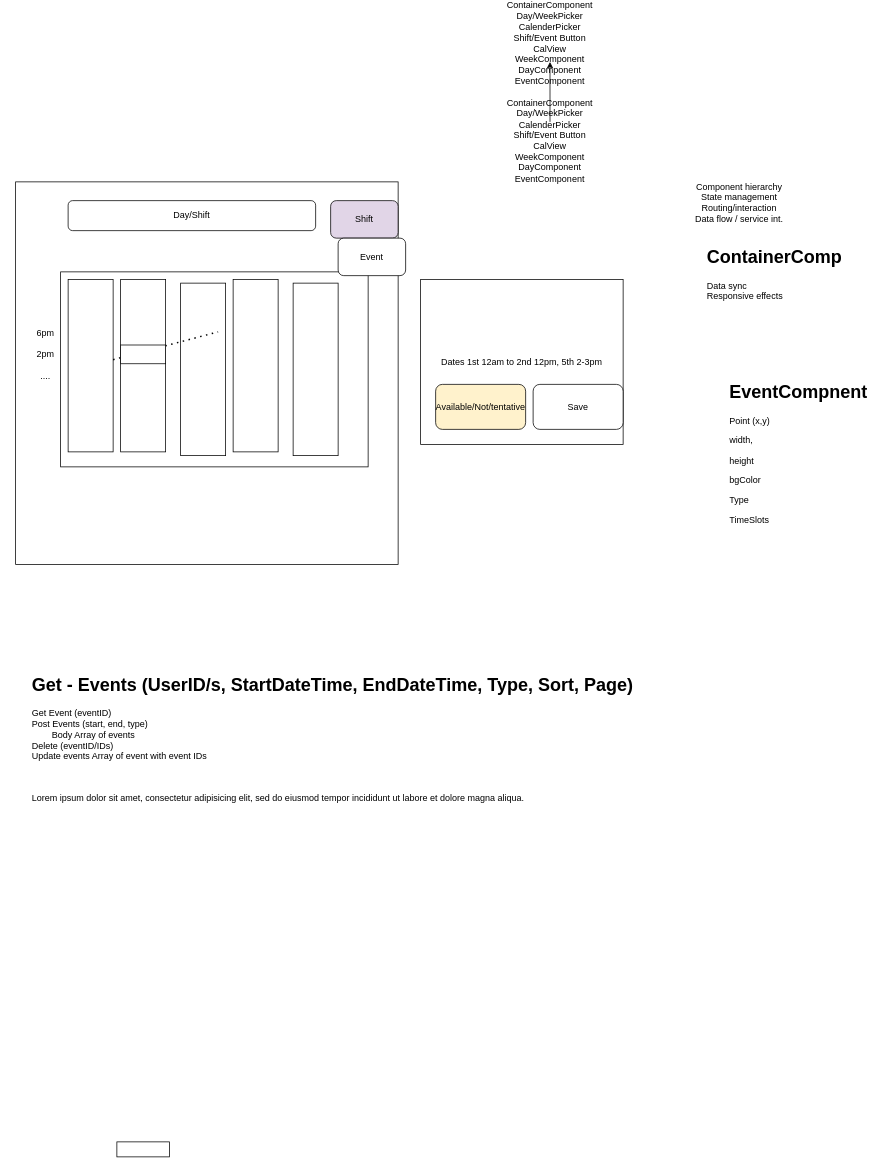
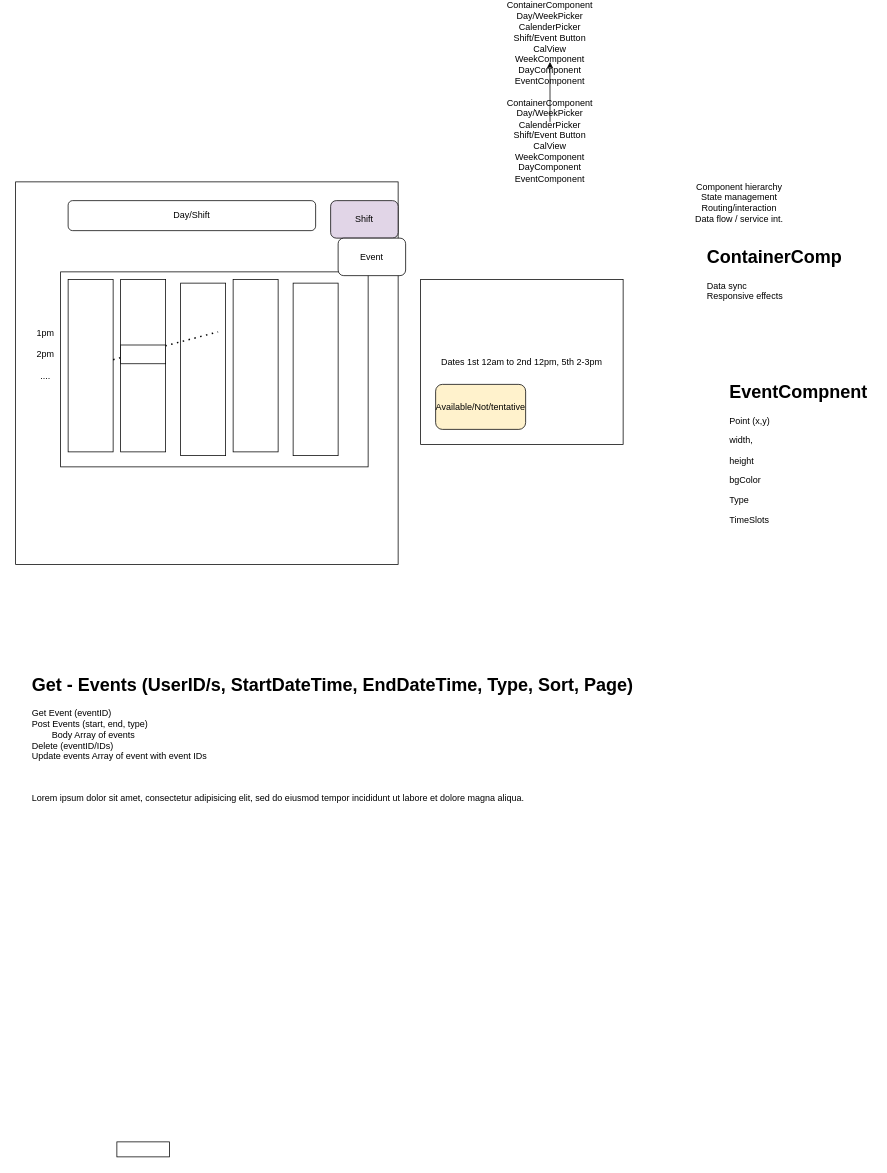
(45, 354) -> (45, 354)
(578, 407) -> none
